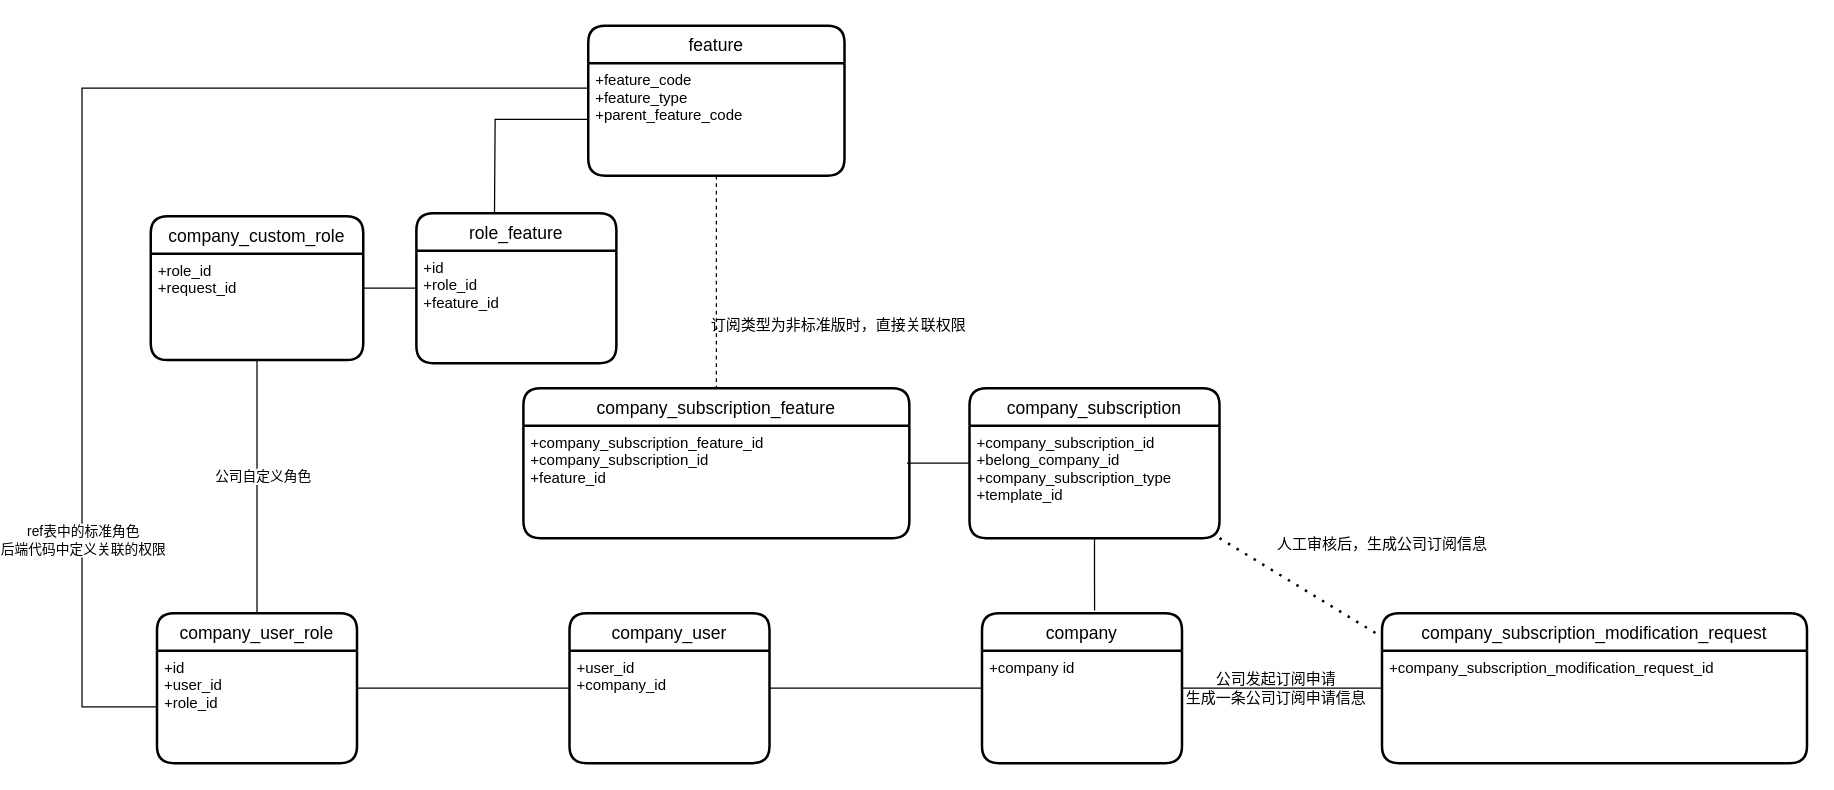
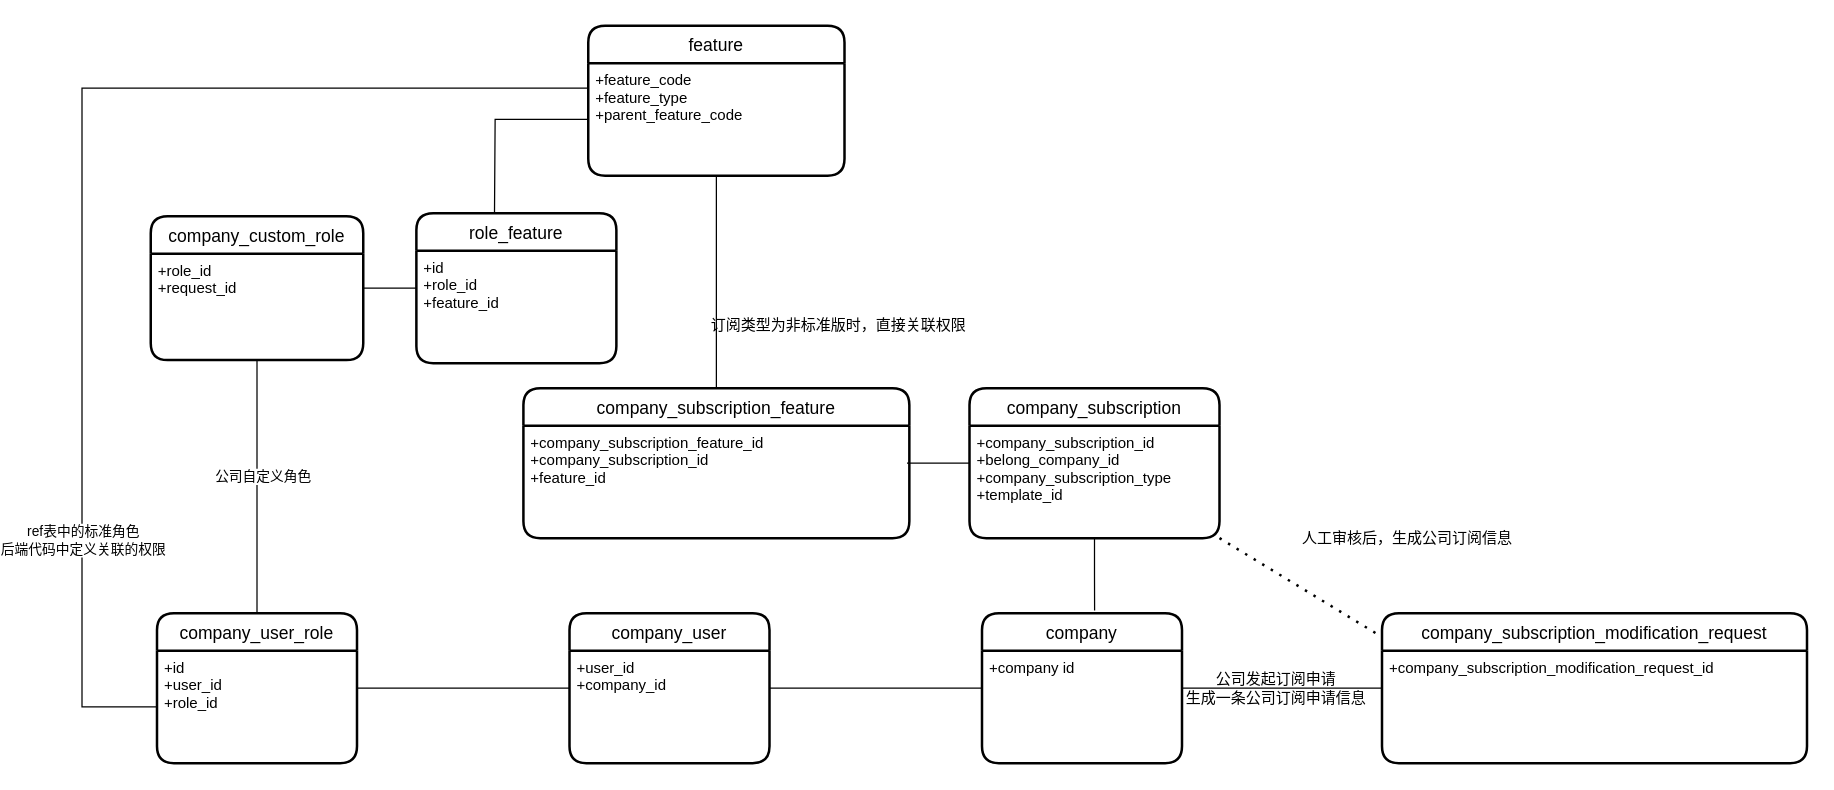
(716, 282) -> (716, 282)
(1382, 544) -> (1407, 538)
